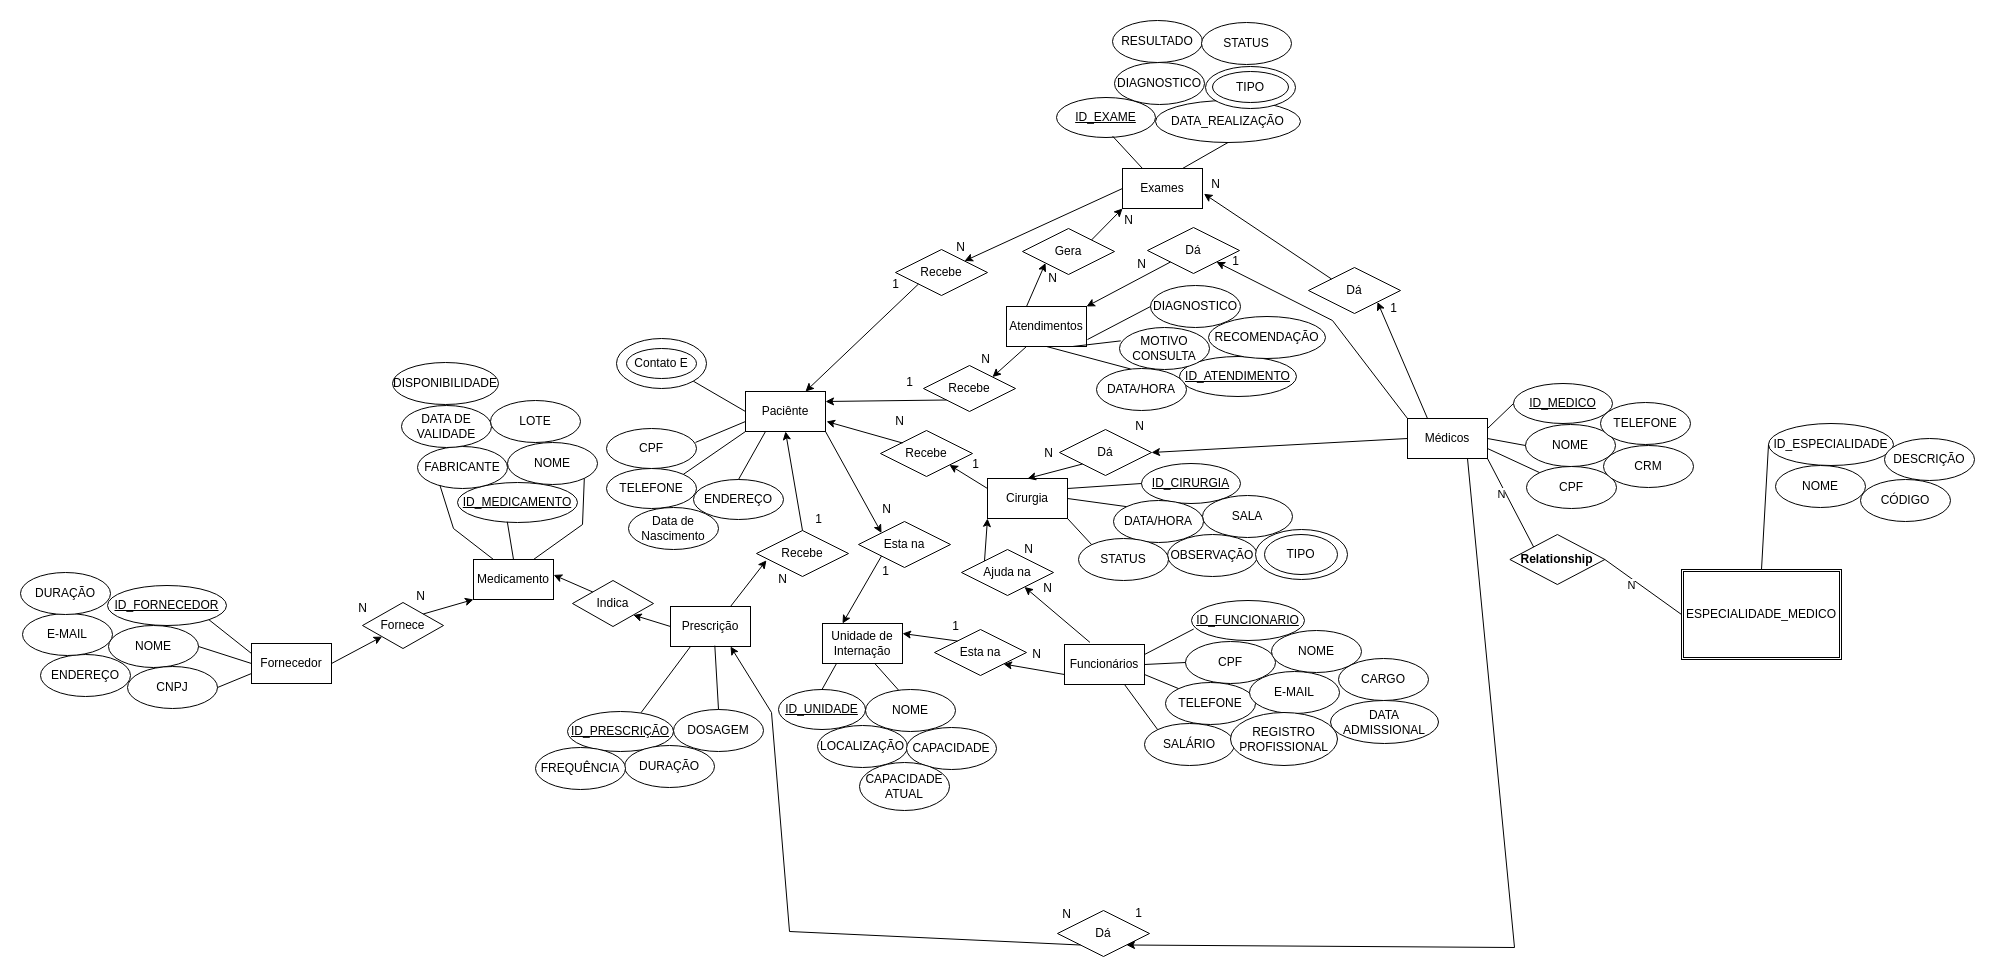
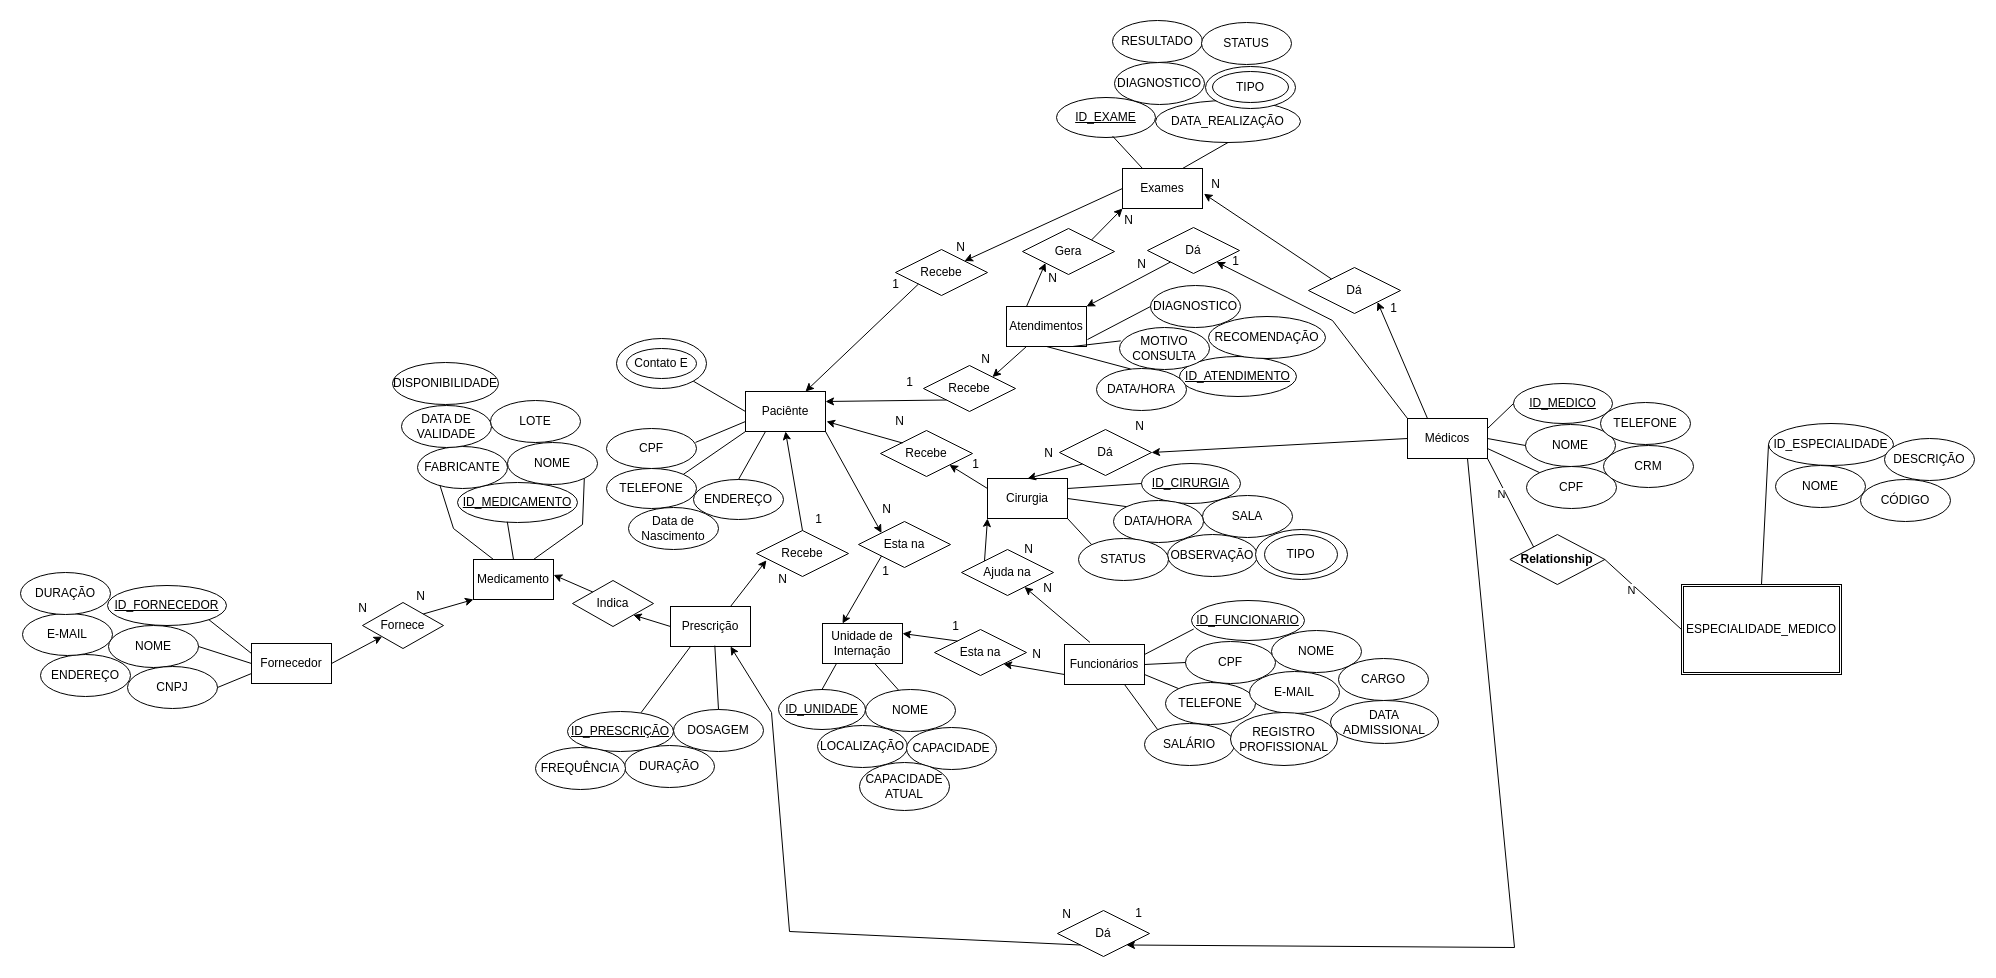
(1762, 615) -> (1762, 630)
